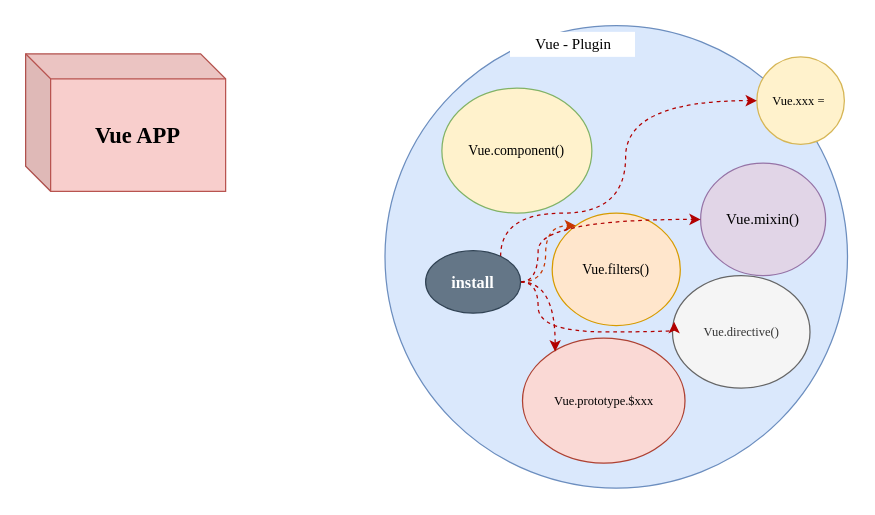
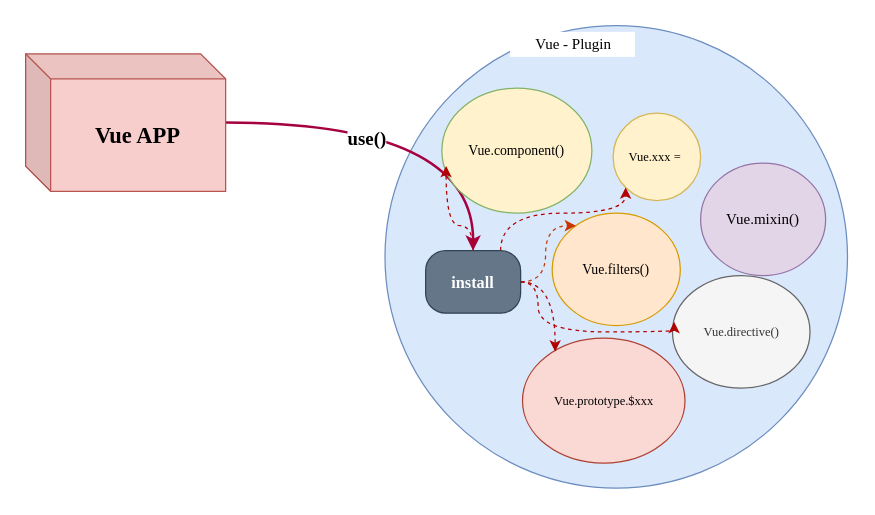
(801, 101) -> (657, 157)
none -> (374, 139)
none -> (449, 210)
(622, 222) -> none
(473, 282) -> (473, 282)
